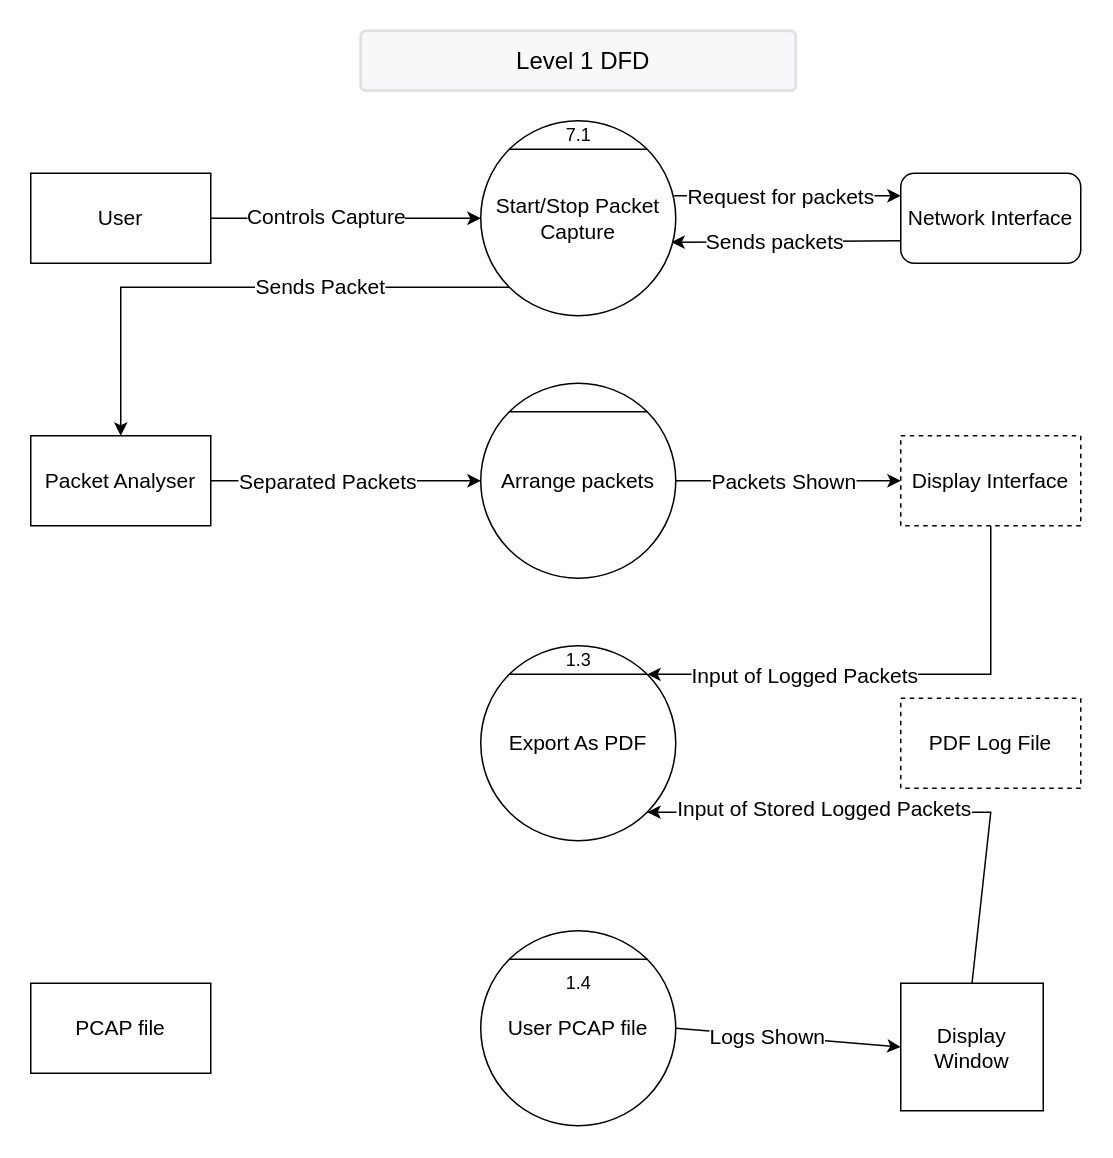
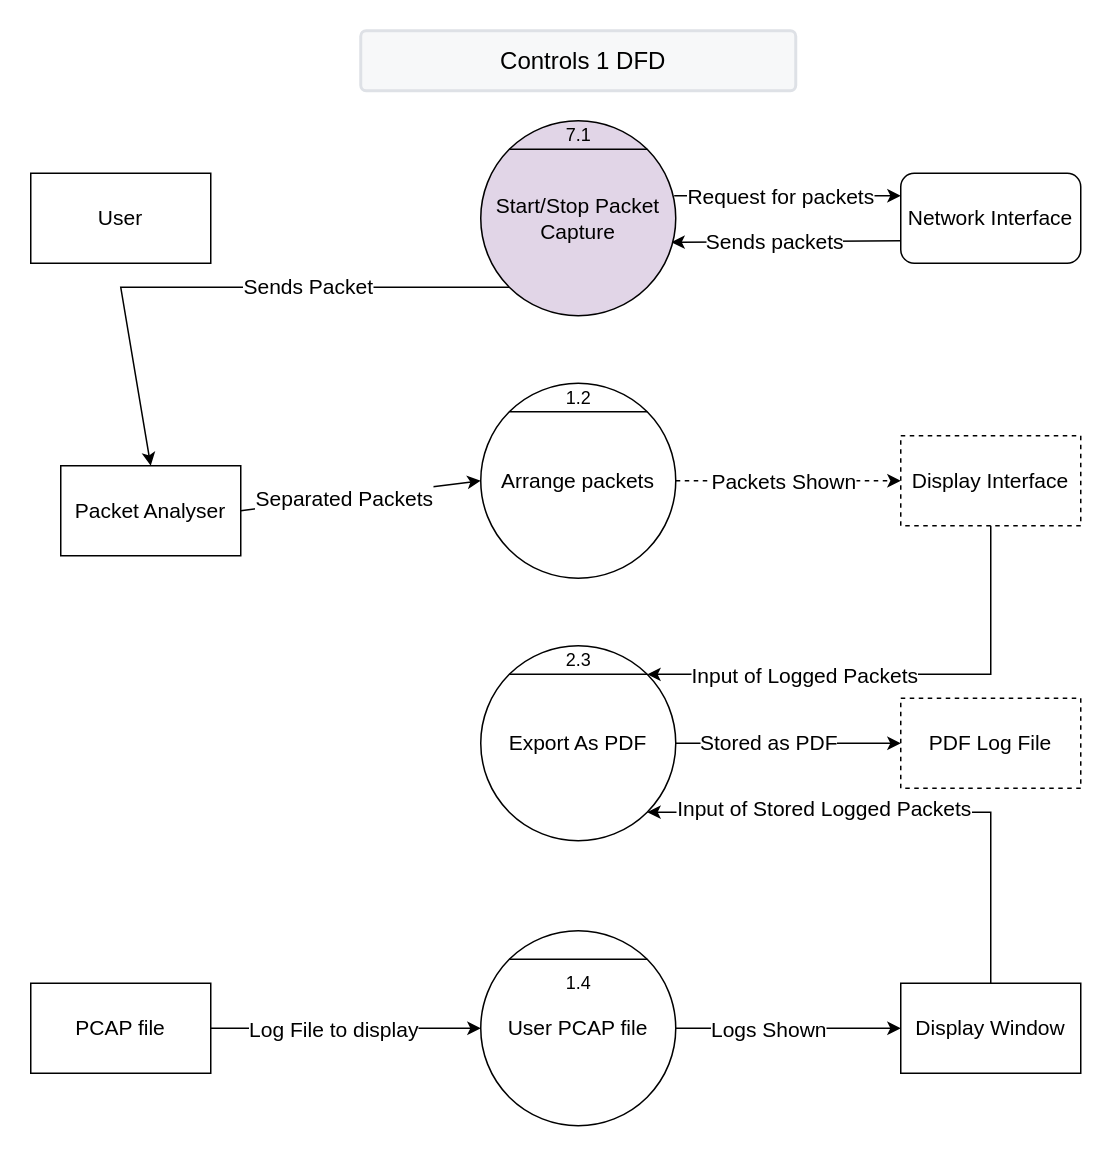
(584, 61) -> (584, 61)
(341, 218) -> none
(578, 218) -> (578, 218)
none -> (578, 398)
(121, 481) -> (151, 511)
(695, 481) -> (695, 481)
(579, 661) -> (579, 661)
none -> (783, 743)
none -> (341, 1028)
(972, 1047) -> (991, 1028)
